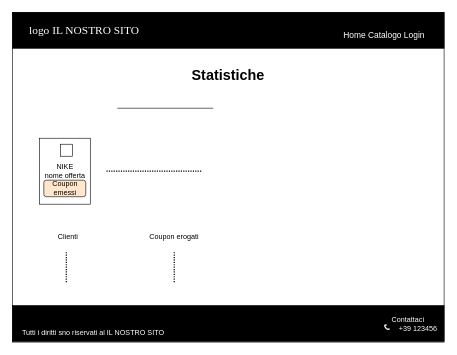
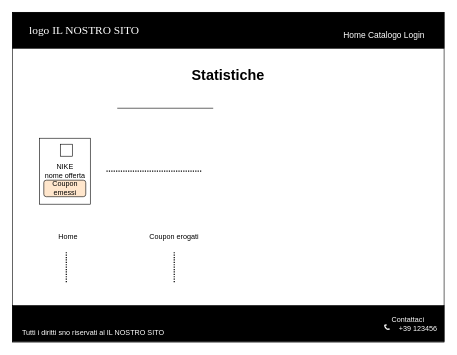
(68, 237) -> (68, 237)
